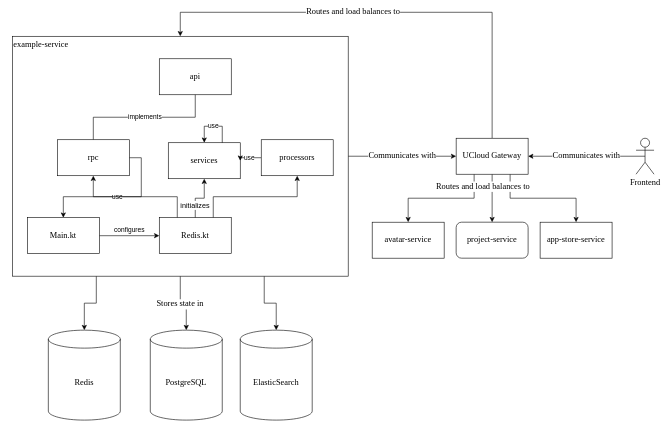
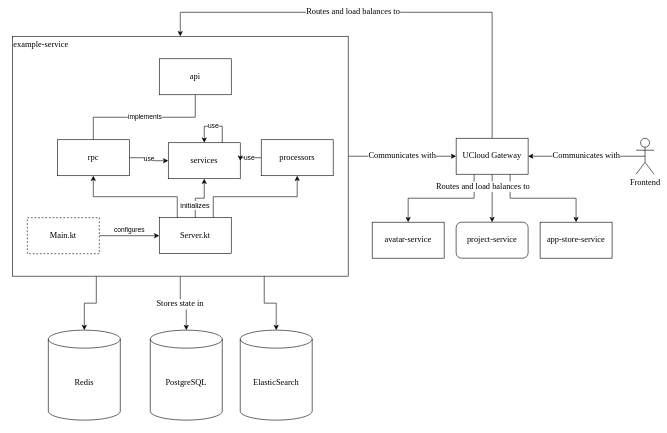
(63, 197) -> (151, 161)
(63, 236) -> (63, 236)
(195, 236) -> (195, 236)
